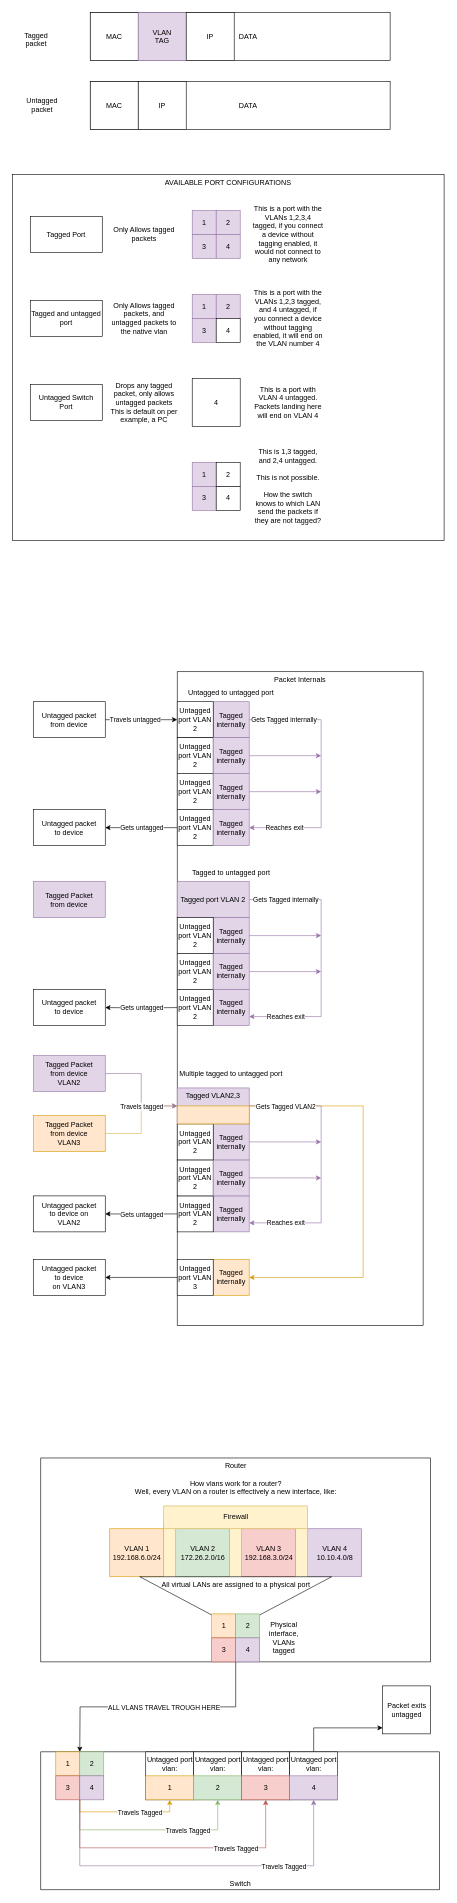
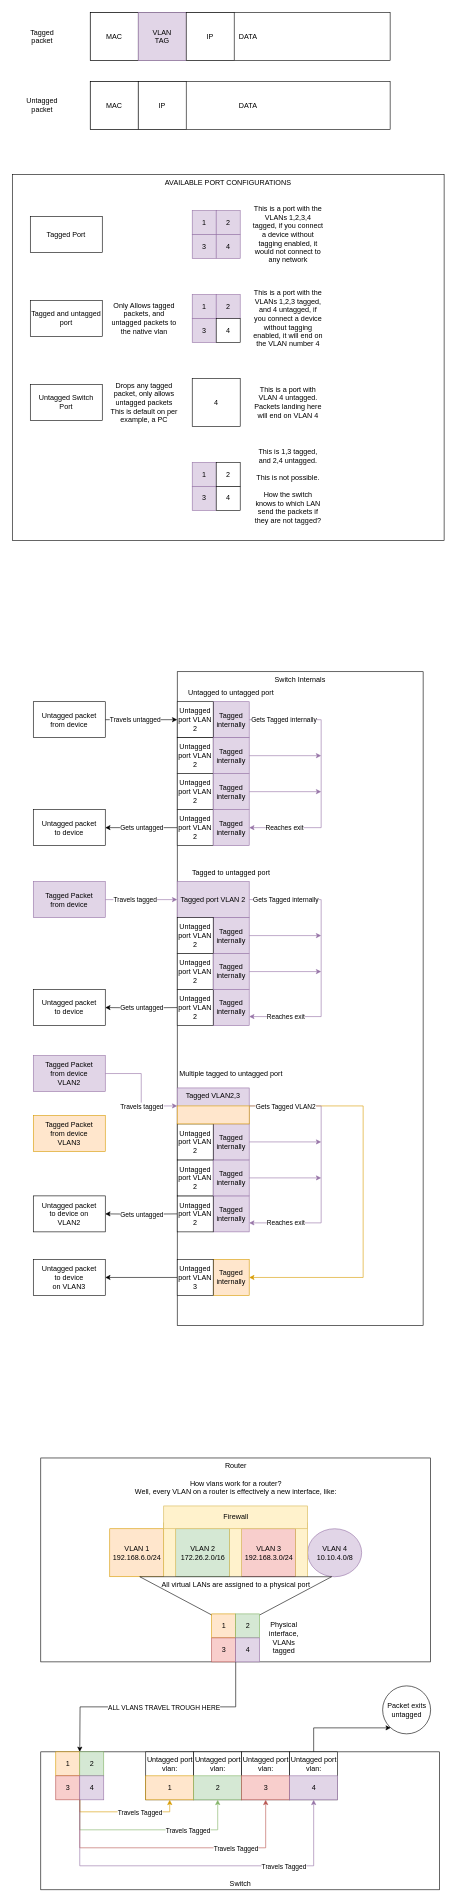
(36, 39) -> (42, 36)
(144, 234) -> none
(300, 680) -> (300, 680)
none -> (135, 900)
(135, 1134) -> none
(335, 1553) -> (335, 1553)
(407, 1710) -> (407, 1710)
